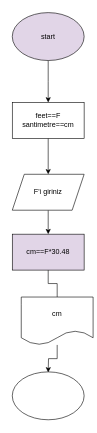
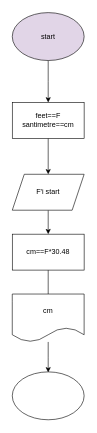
(48, 192) -> (48, 192)
(48, 252) -> (48, 252)
(57, 321) -> (48, 318)
